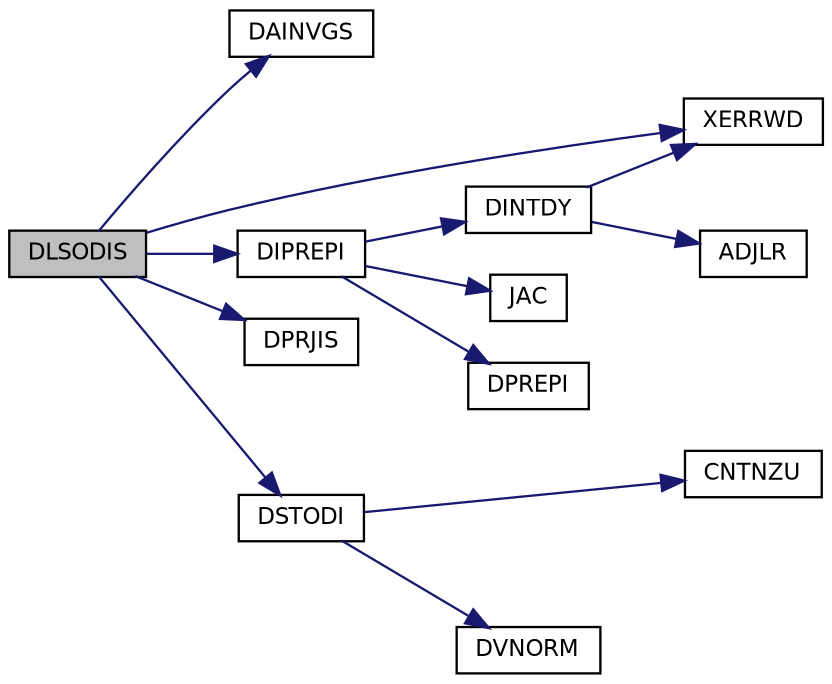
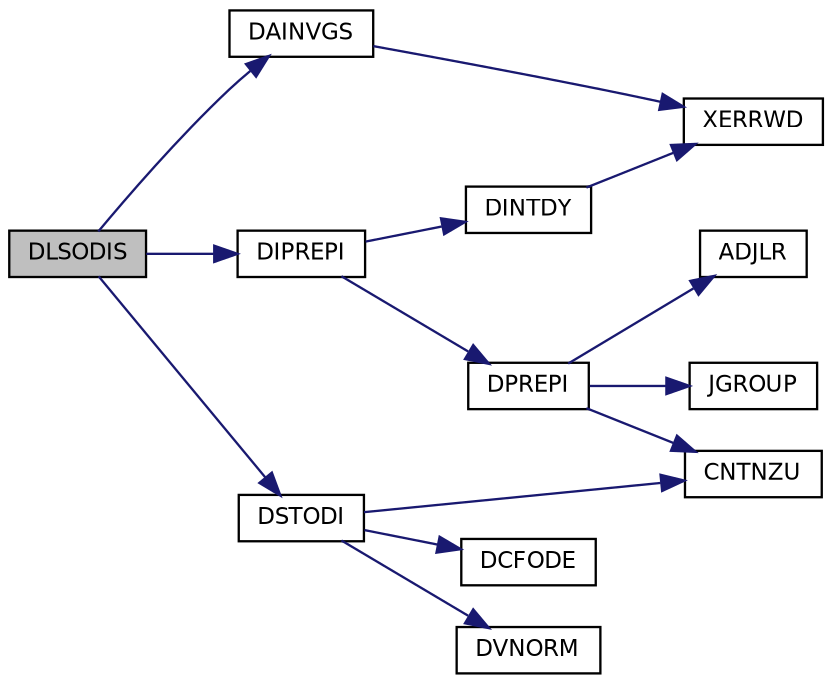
(402, 174) -> (517, 73)
(634, 230) -> (631, 326)
(529, 298) -> none
(301, 342) -> none
none -> (753, 386)
none -> (630, 426)
none -> (529, 562)
